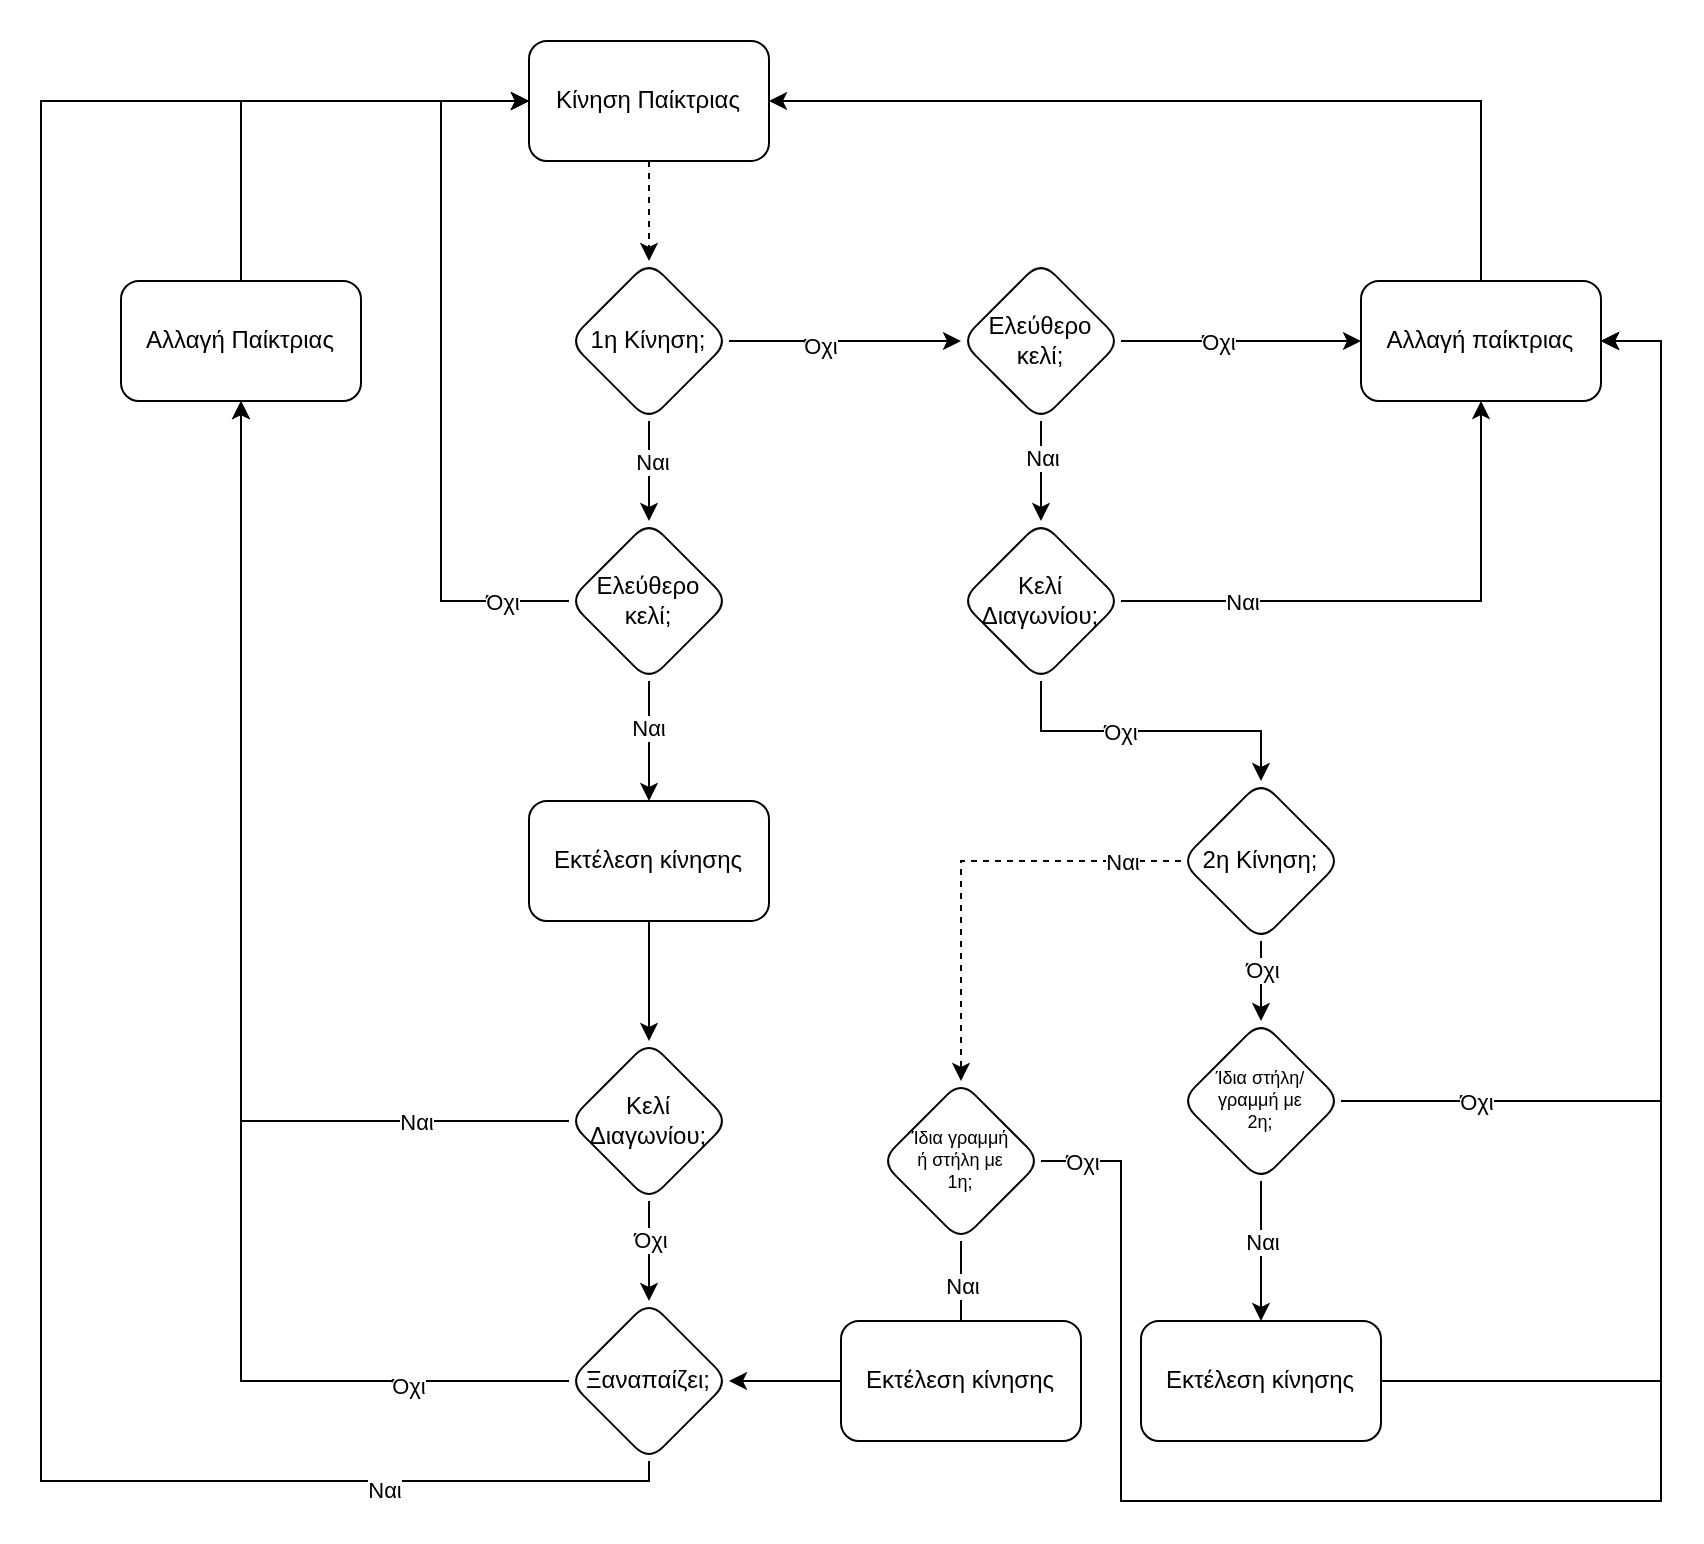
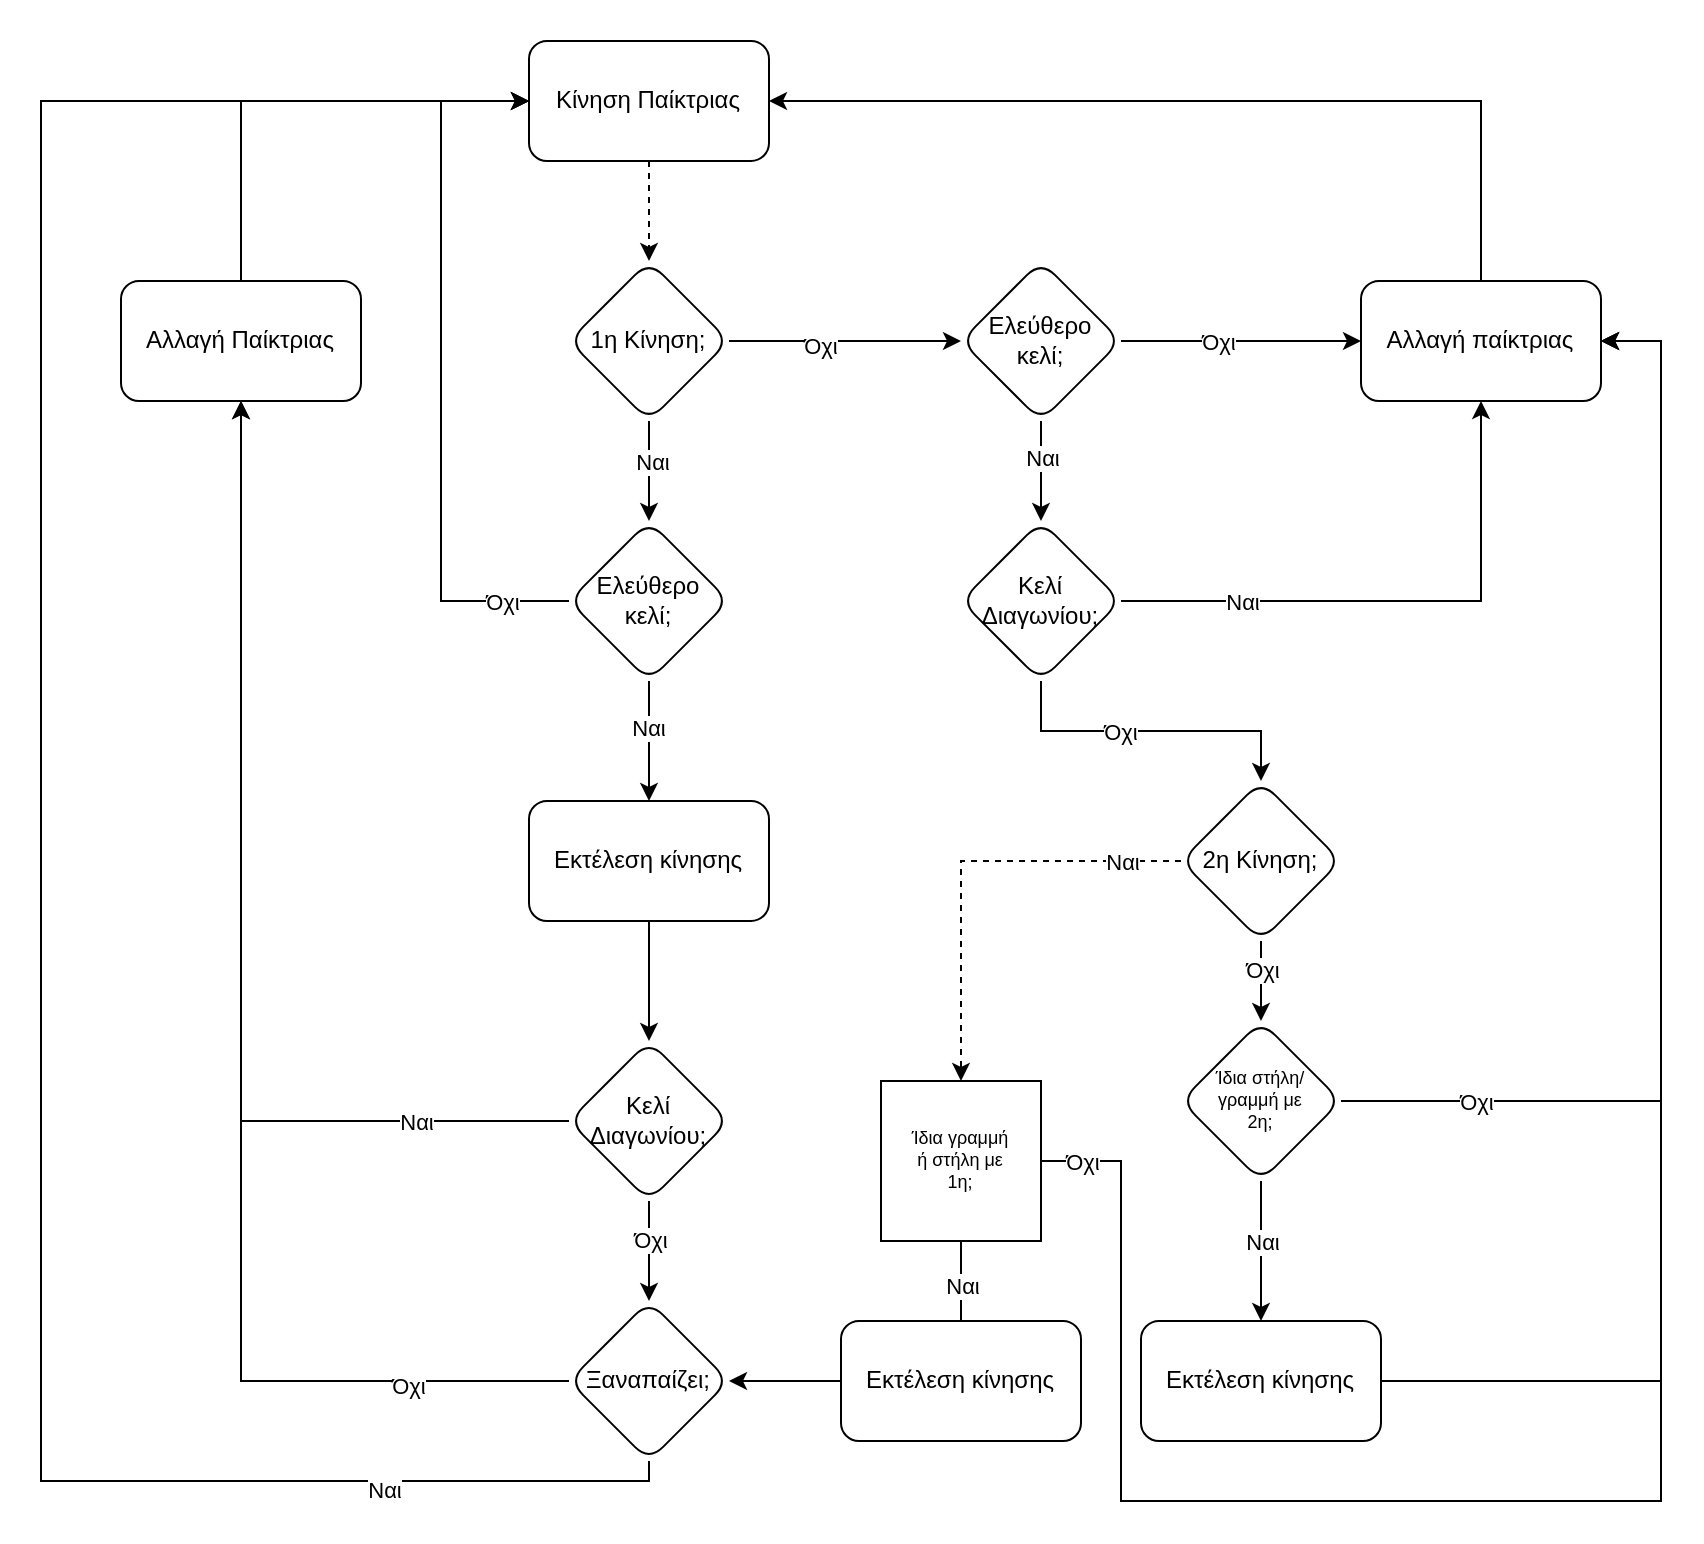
(961, 1161) -> (961, 1161)
